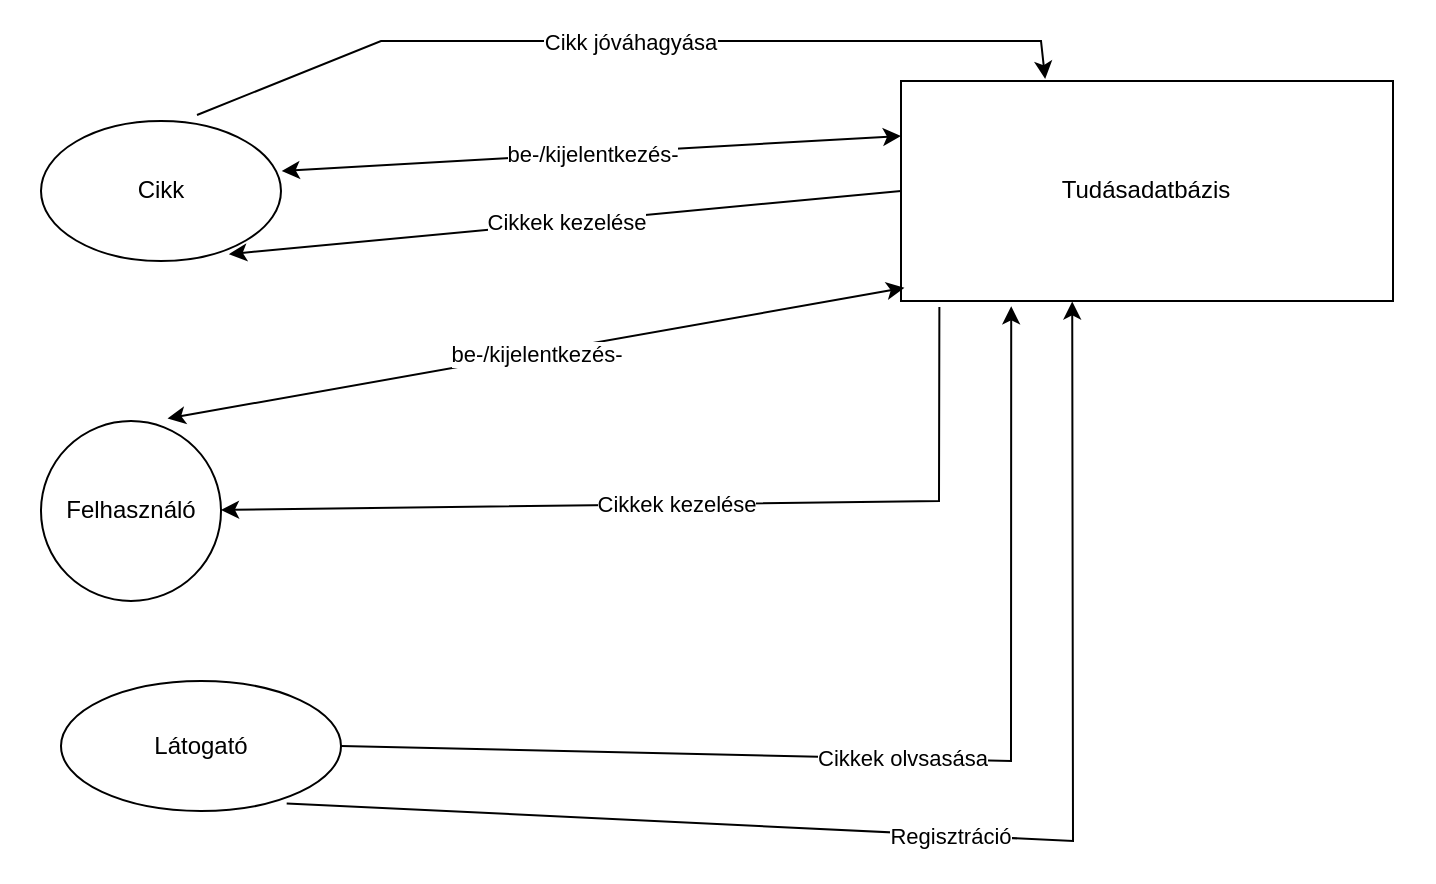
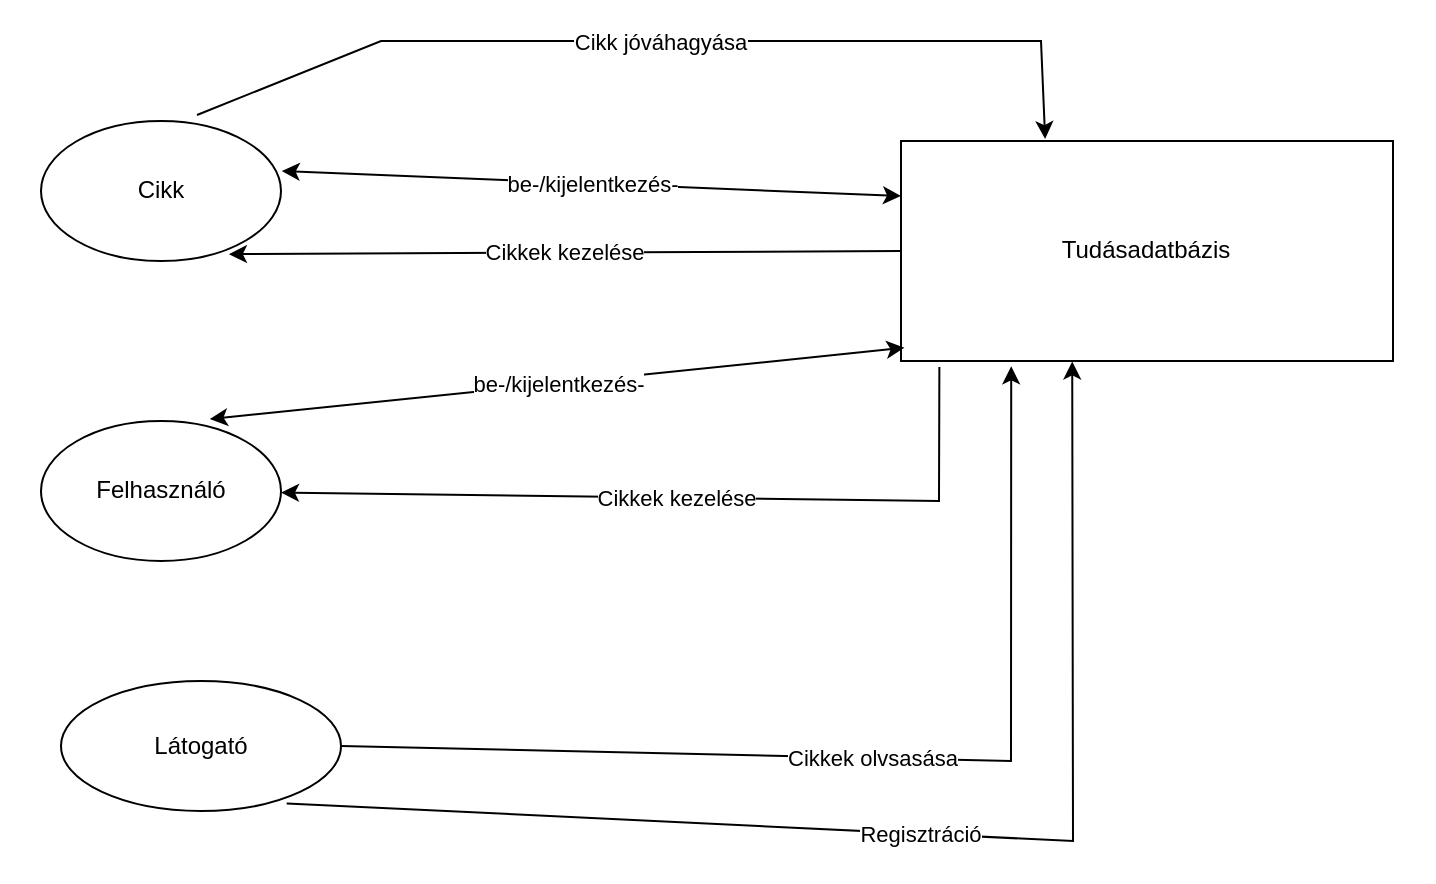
(1147, 191) -> (1147, 251)
(131, 511) -> (161, 491)
